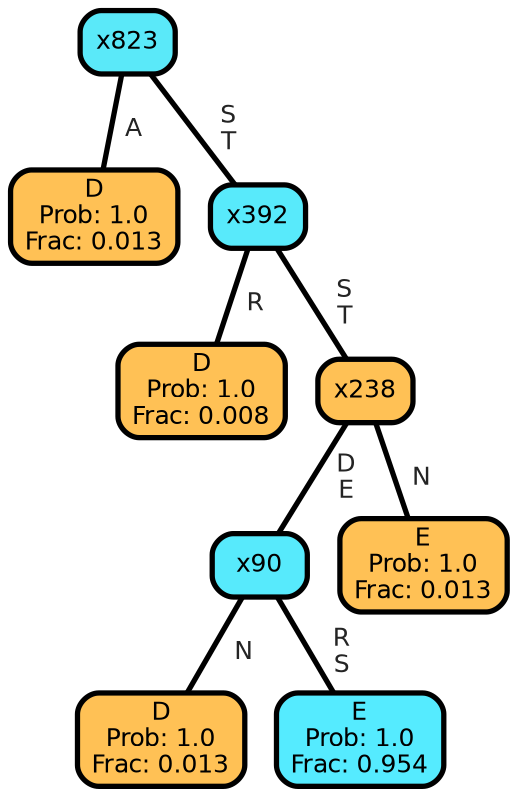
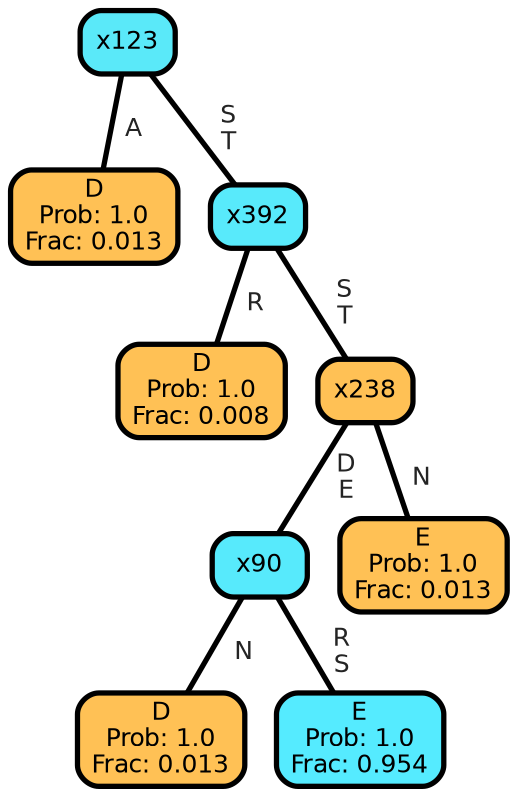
(128, 42) -> (128, 42)
